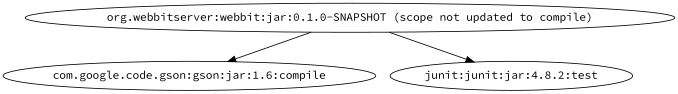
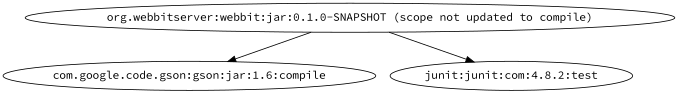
(511, 76) -> (511, 76)
